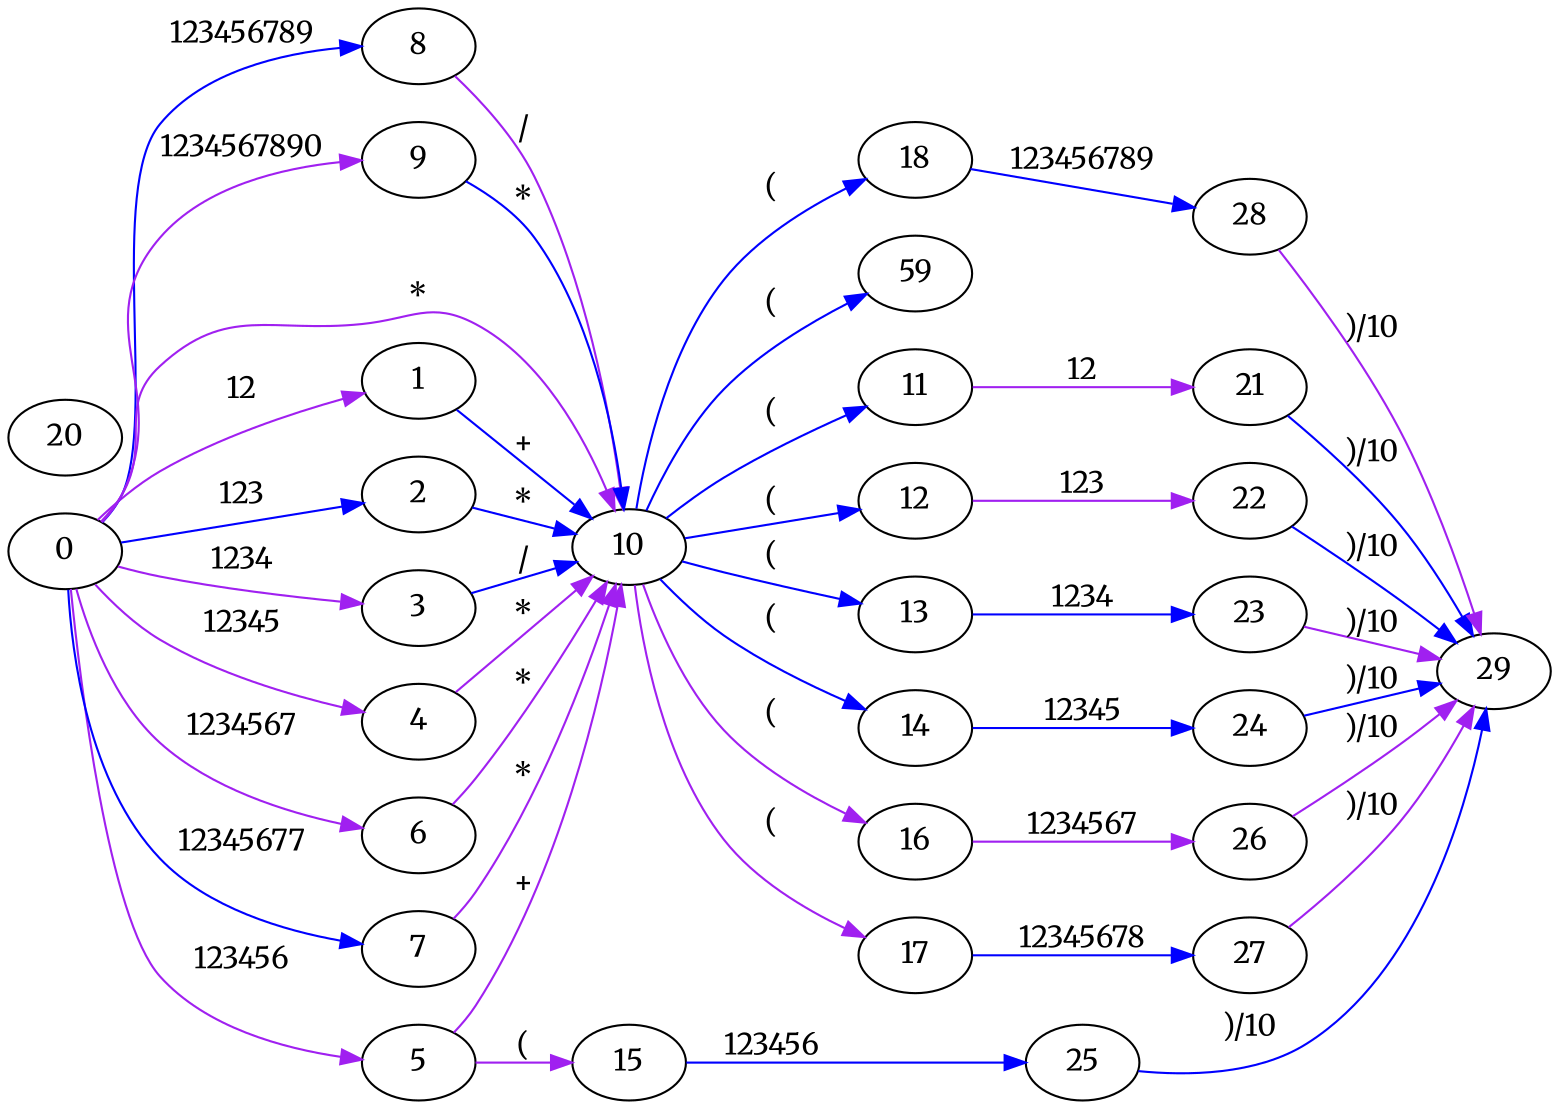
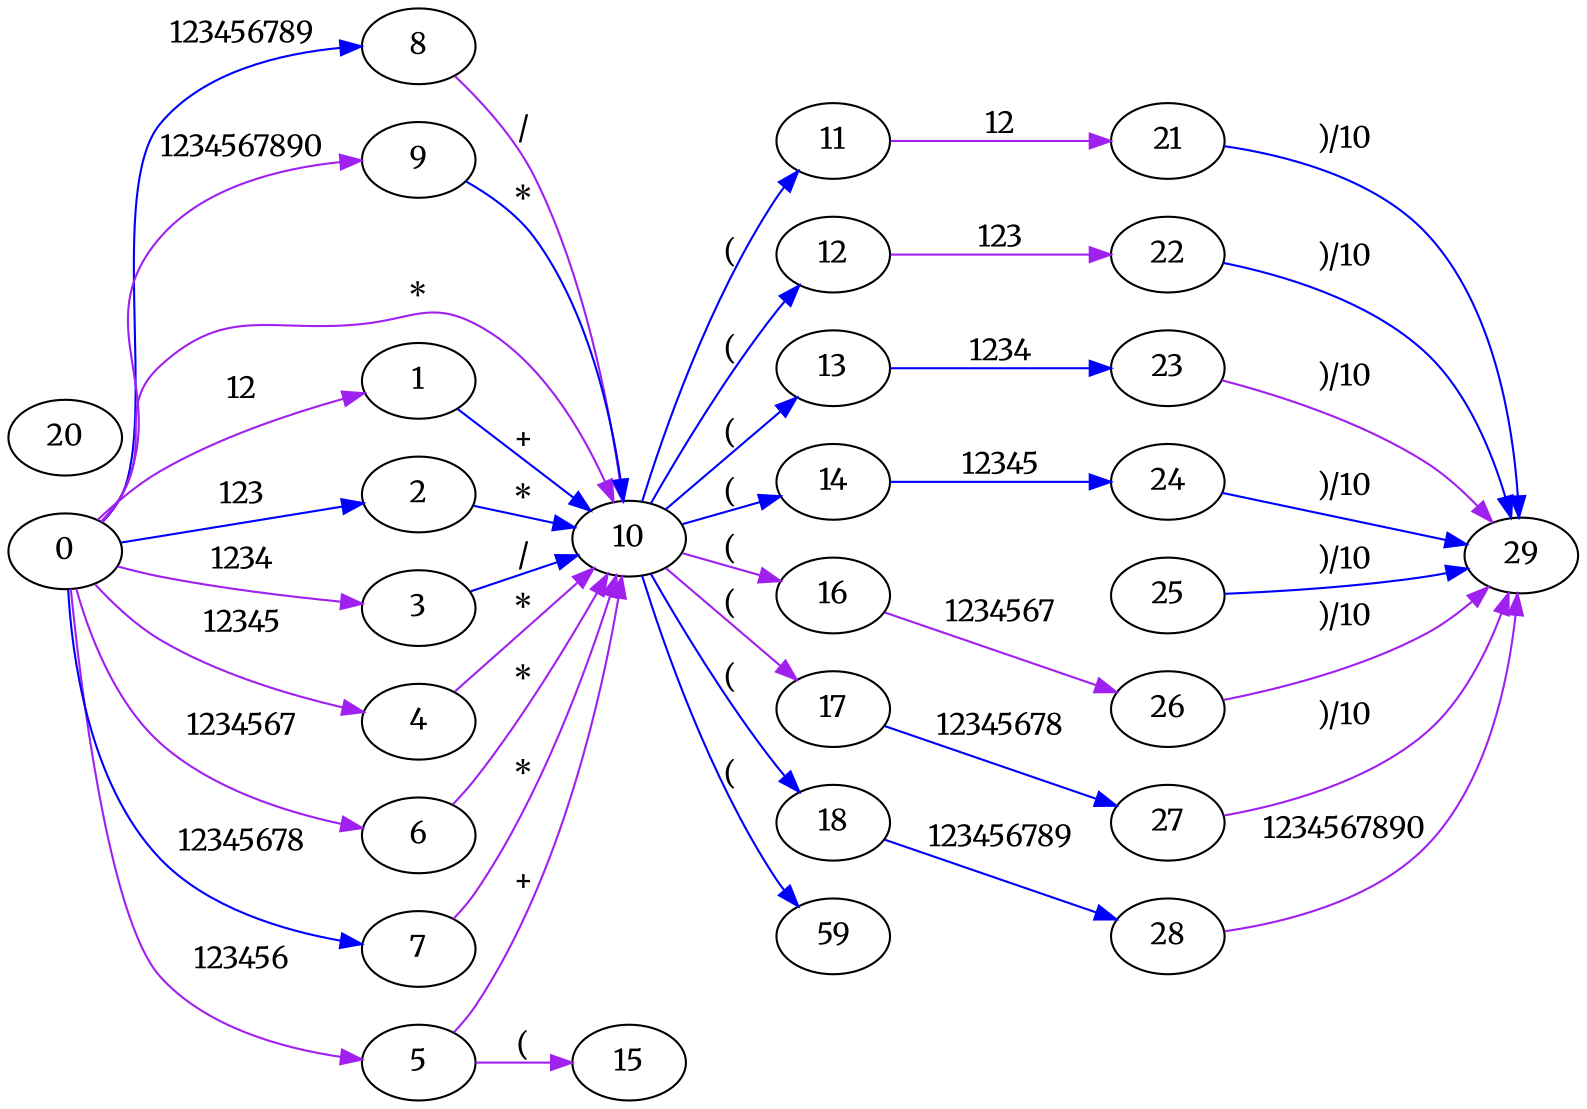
(1372, 329) -> (1345, 830)
(242, 843) -> (242, 843)
(845, 1063) -> none
